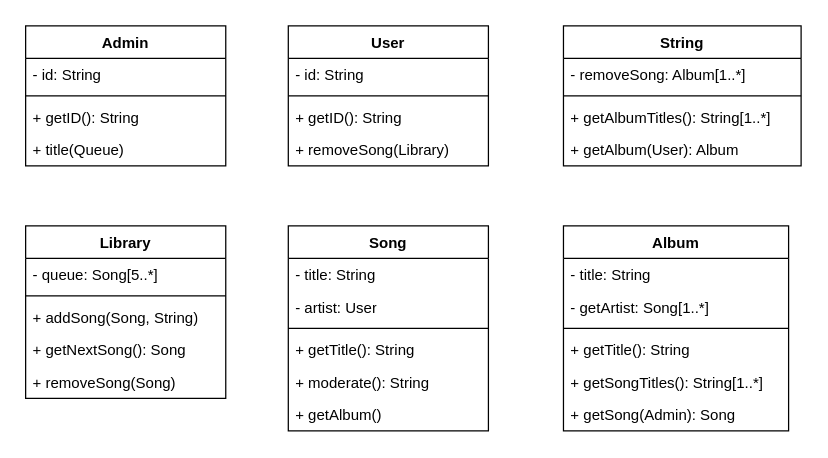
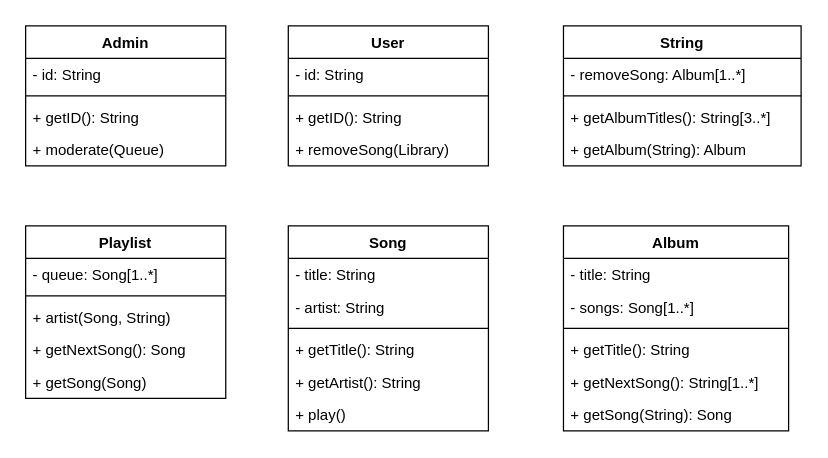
(683, 127) -> (683, 127)
(86, 151) -> (103, 151)
(657, 151) -> (664, 151)
(126, 243) -> (126, 243)
(103, 276) -> (103, 276)
(347, 308) -> (353, 308)
(656, 308) -> (641, 308)
(122, 318) -> (116, 318)
(107, 383) -> (94, 383)
(372, 383) -> (374, 383)
(677, 392) -> (677, 392)
(342, 416) -> (325, 416)
(655, 416) -> (659, 416)
